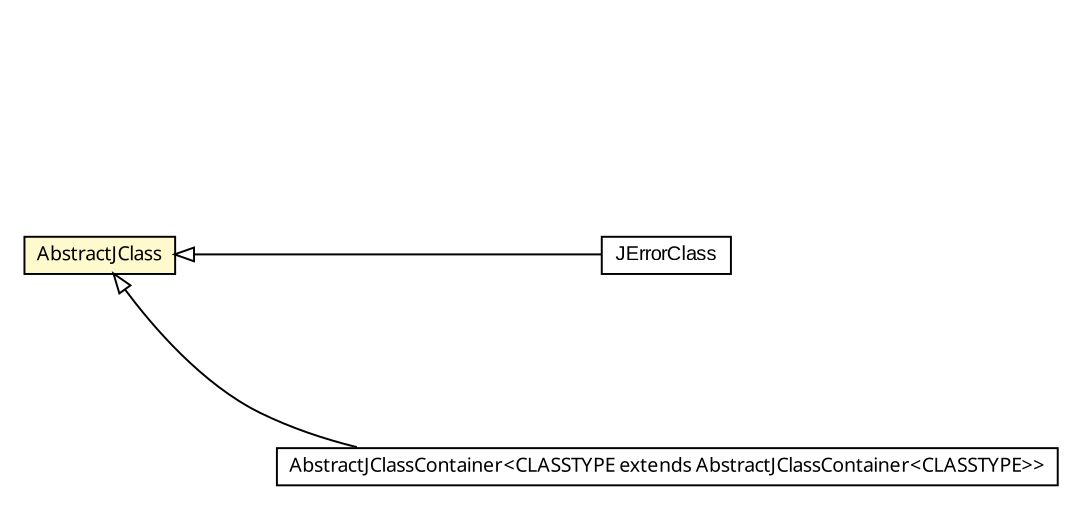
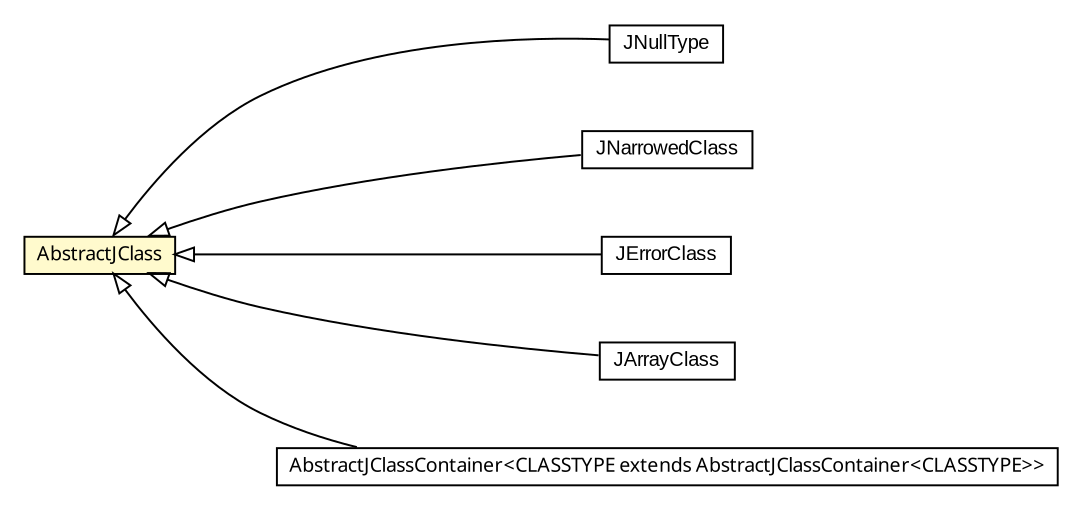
none -> (666, 43)
none -> (666, 149)
none -> (666, 360)
